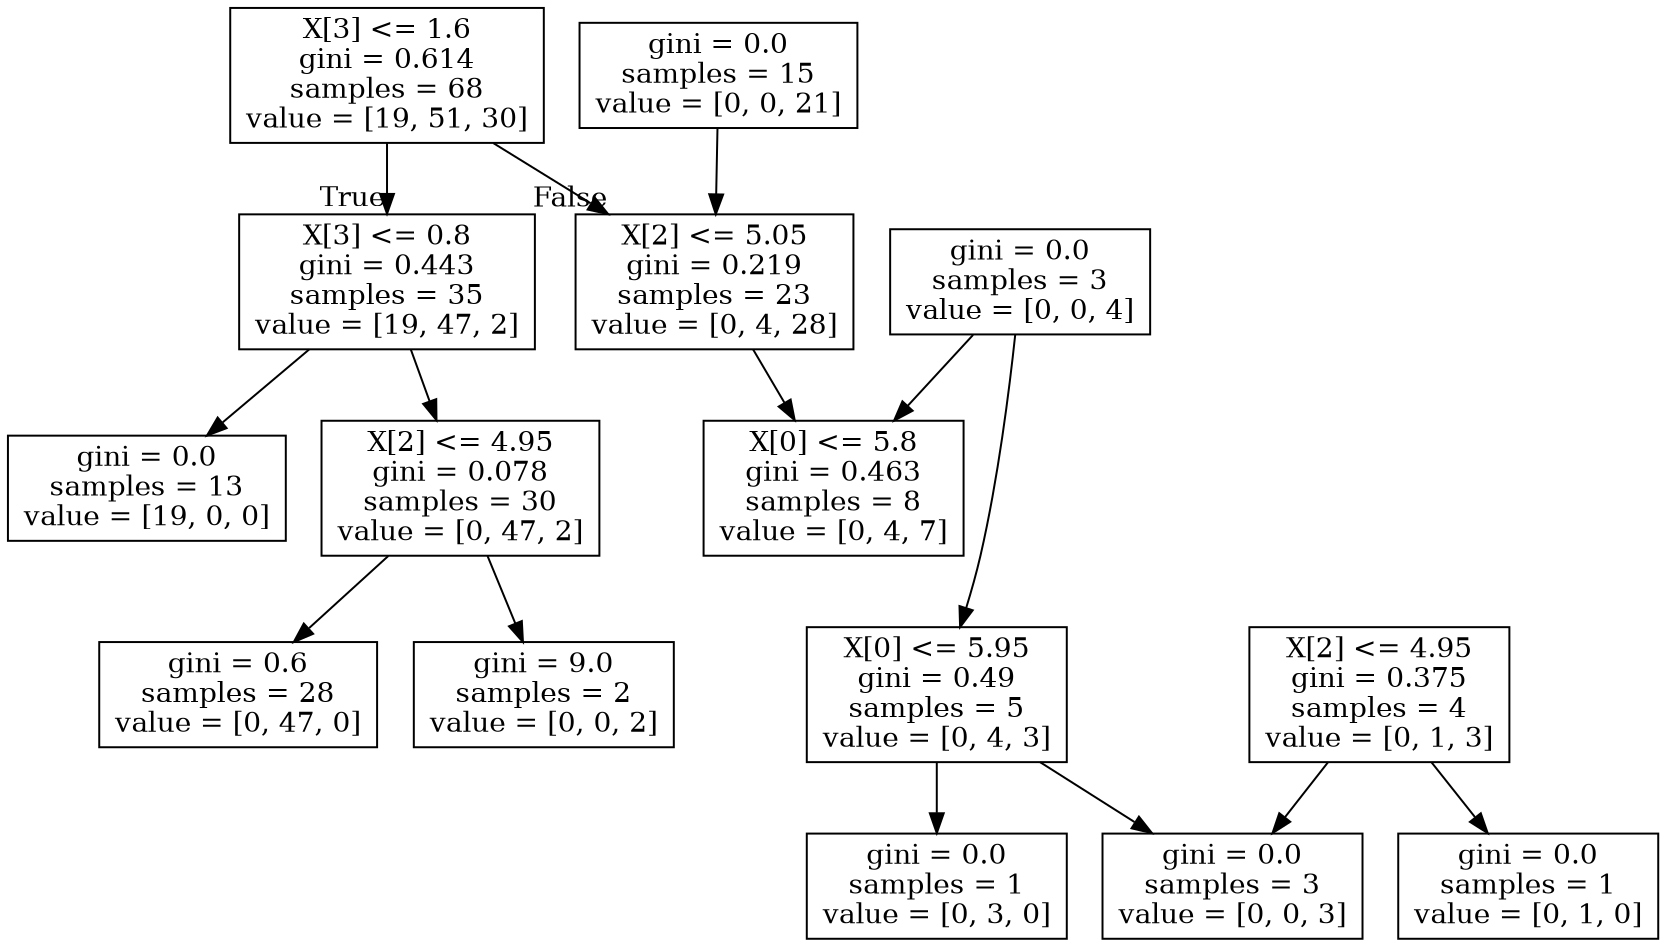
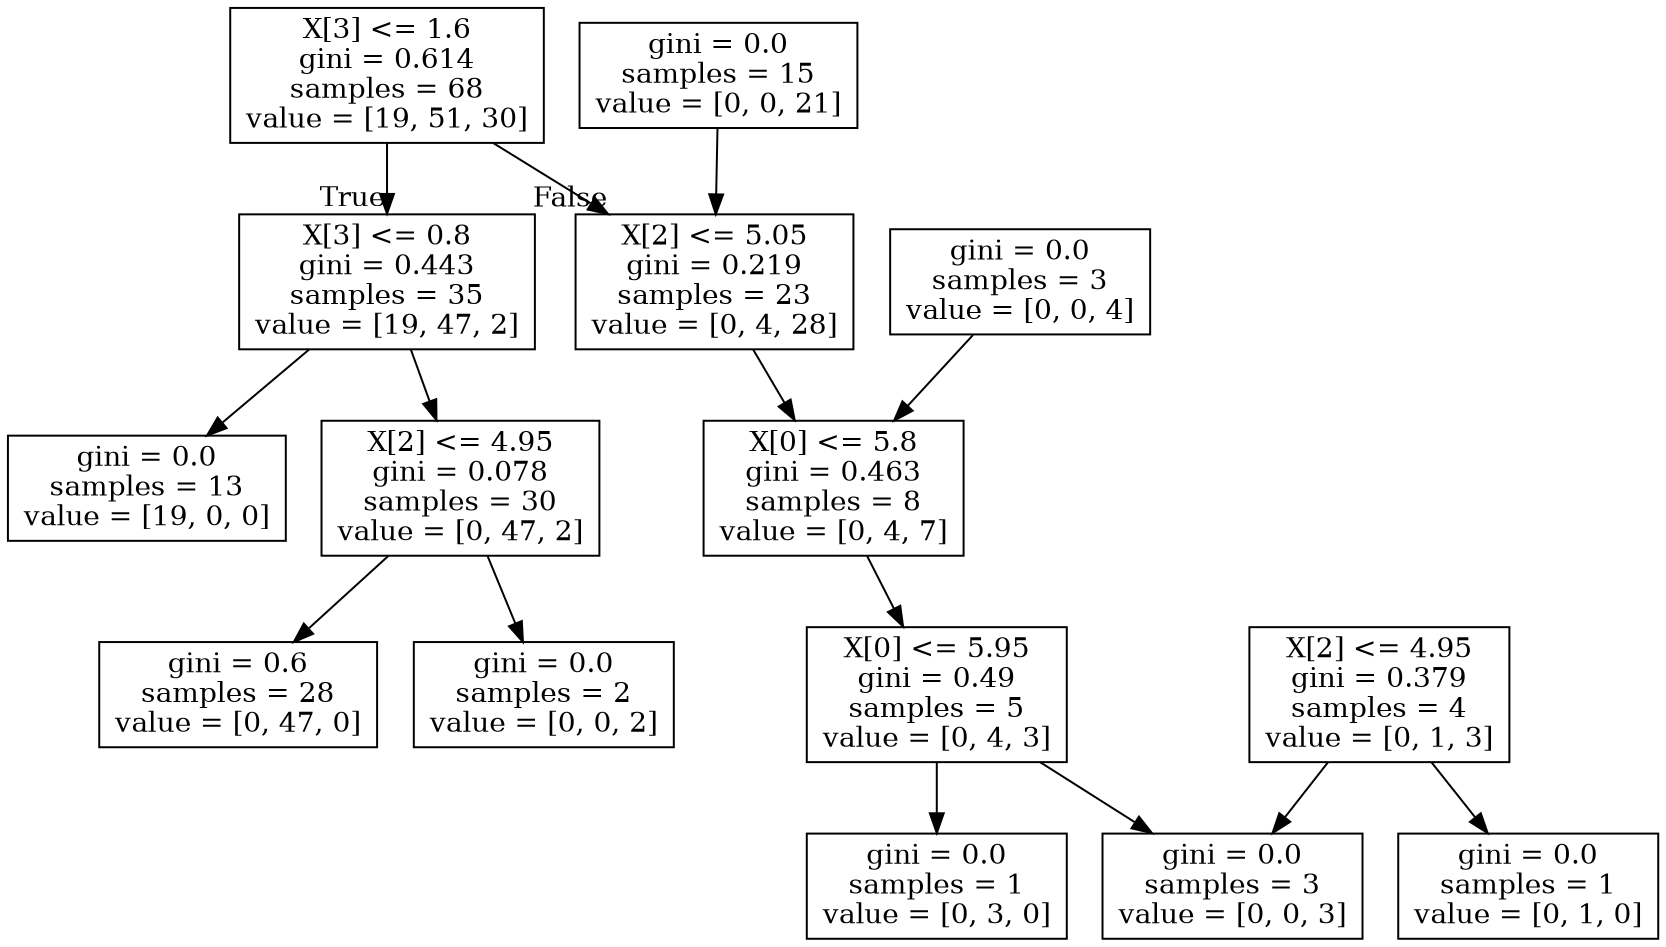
(997, 473) -> (881, 582)
(544, 695) -> (544, 695)
(1379, 695) -> (1379, 695)
